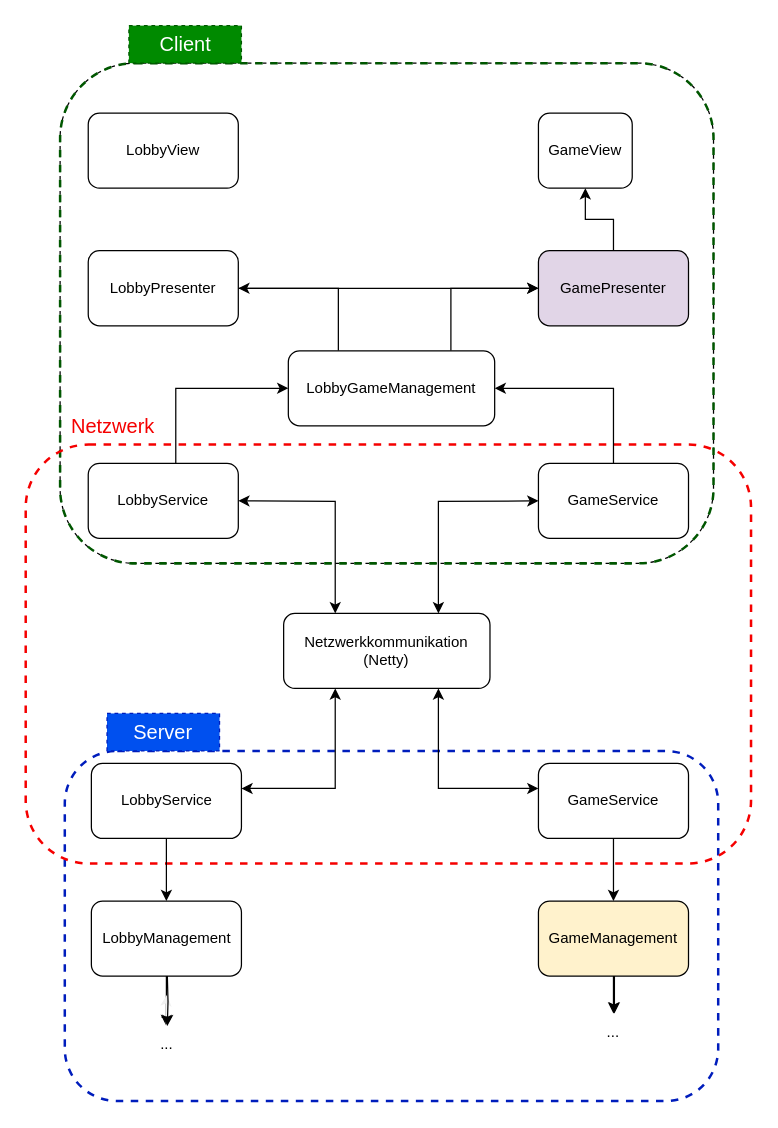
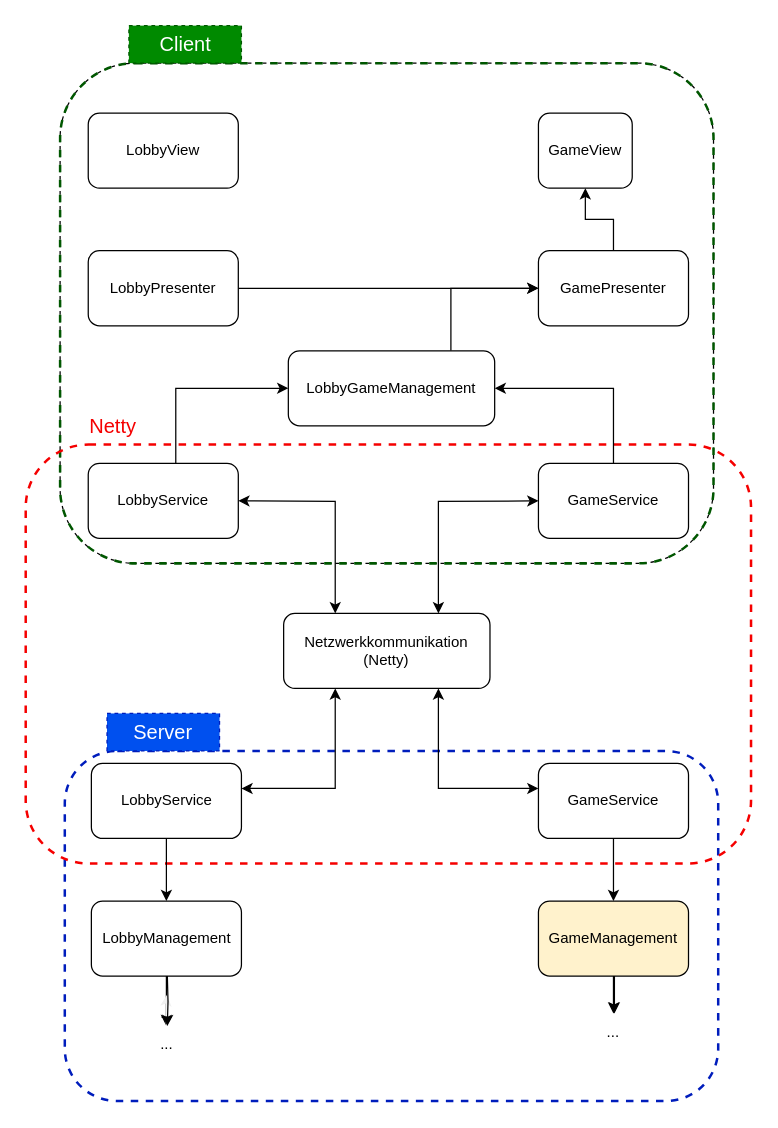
(613, 288) -> (613, 288)
(338, 321) -> none
(113, 426) -> (113, 426)
